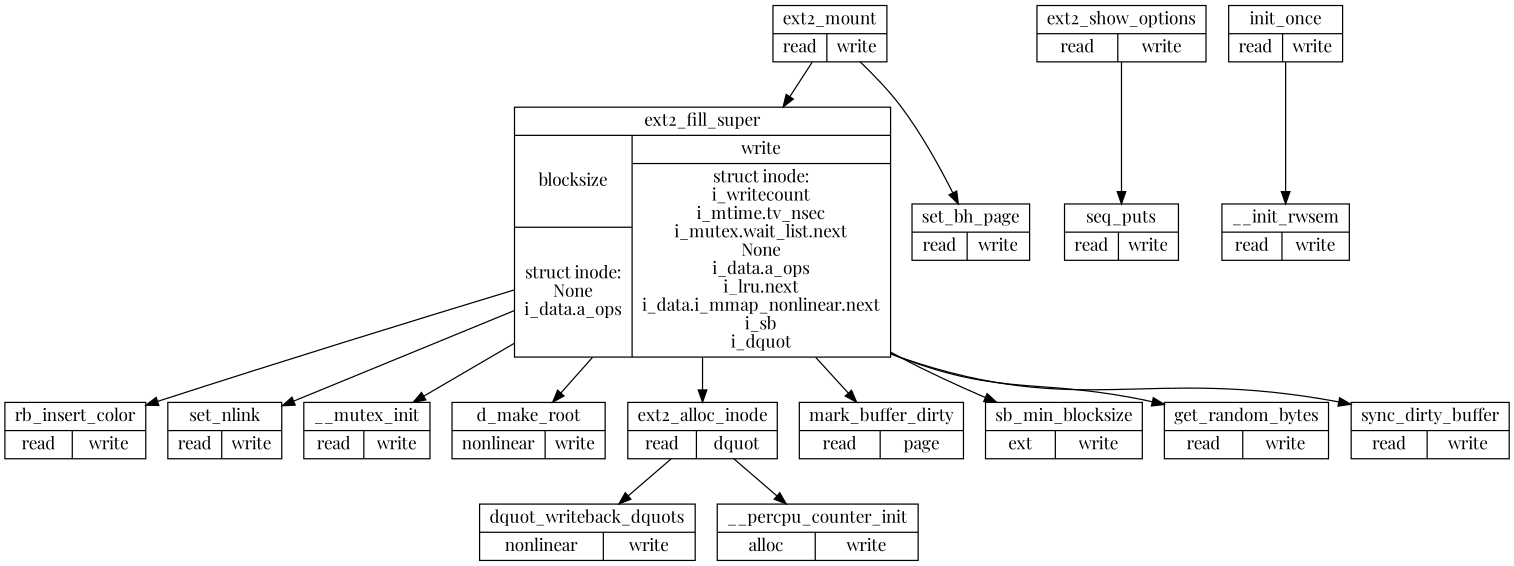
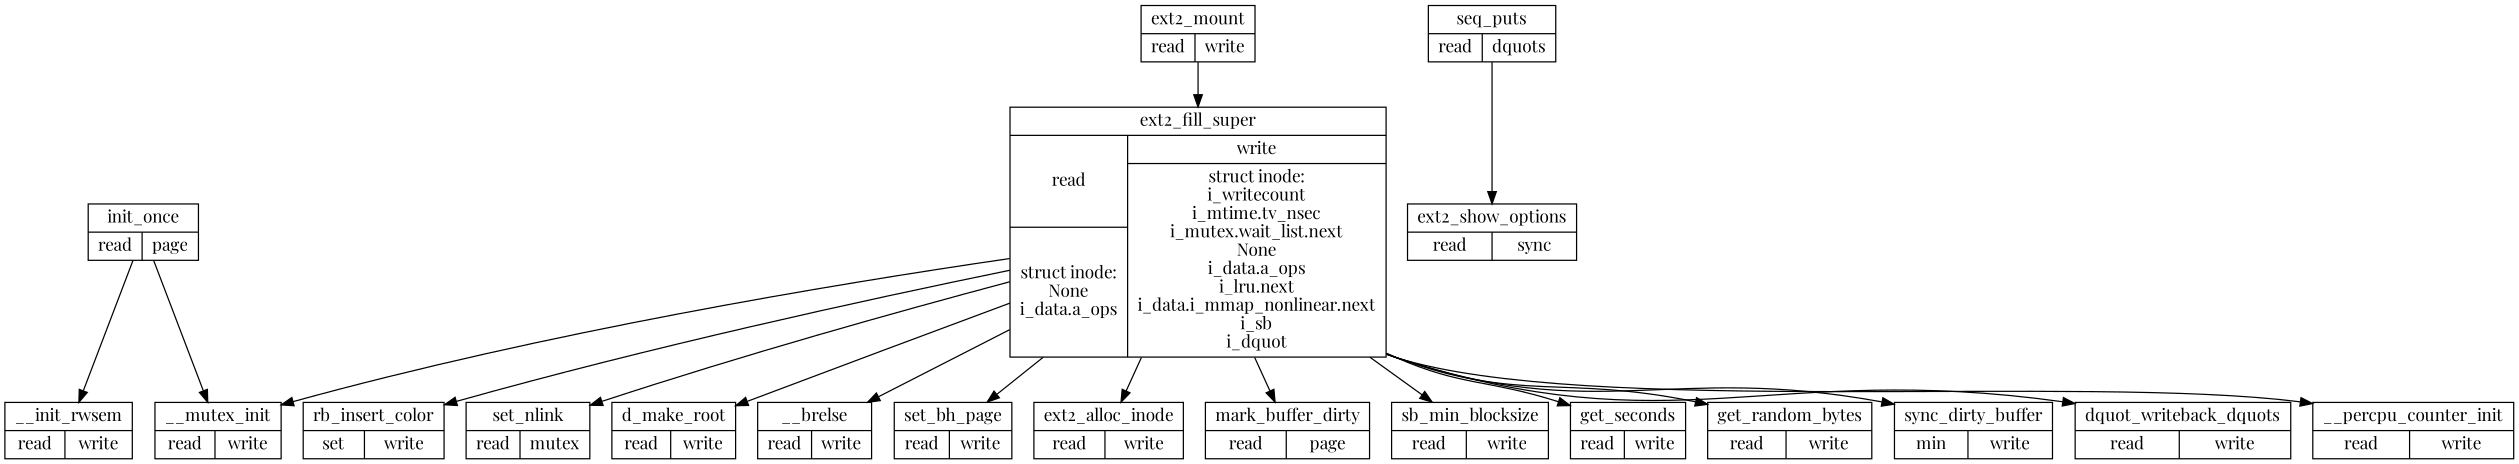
(1162, 47) -> (1534, 246)
(1313, 47) -> (170, 246)
(913, 123) -> (1020, 376)
(1121, 127) -> (1492, 127)
(573, 181) -> (1069, 181)
(1148, 246) -> (1519, 47)
none -> (178, 326)
none -> (815, 431)
none -> (1628, 431)
(39, 444) -> (334, 444)
(252, 444) -> (555, 444)
(499, 444) -> (641, 444)
(737, 444) -> (1144, 444)
(1020, 444) -> (1429, 444)
(1389, 444) -> (1931, 444)
(650, 477) -> (1722, 398)
(755, 477) -> (2048, 392)
(541, 546) -> (2127, 444)
(766, 546) -> (2361, 444)
